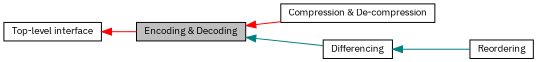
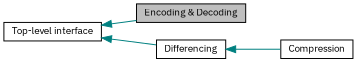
(358, 13) -> none
(124, 32) -> (124, 22)
(289, 42) -> (134, 42)
(502, 49) -> (317, 49)
